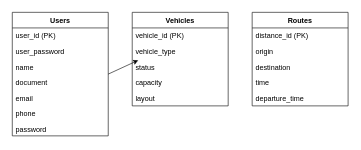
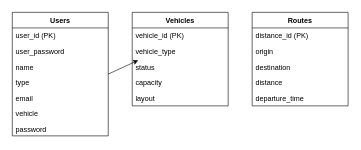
(32, 83) -> (24, 83)
(263, 83) -> (271, 83)
(26, 114) -> (28, 114)
